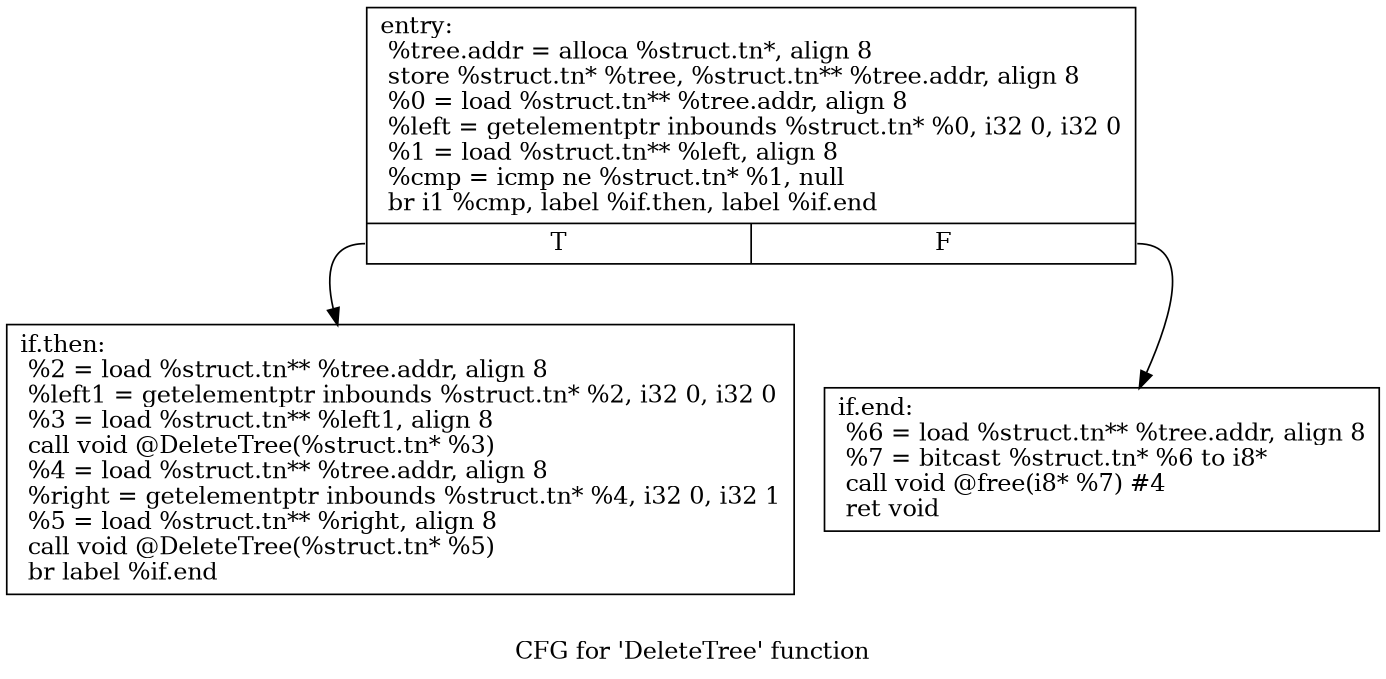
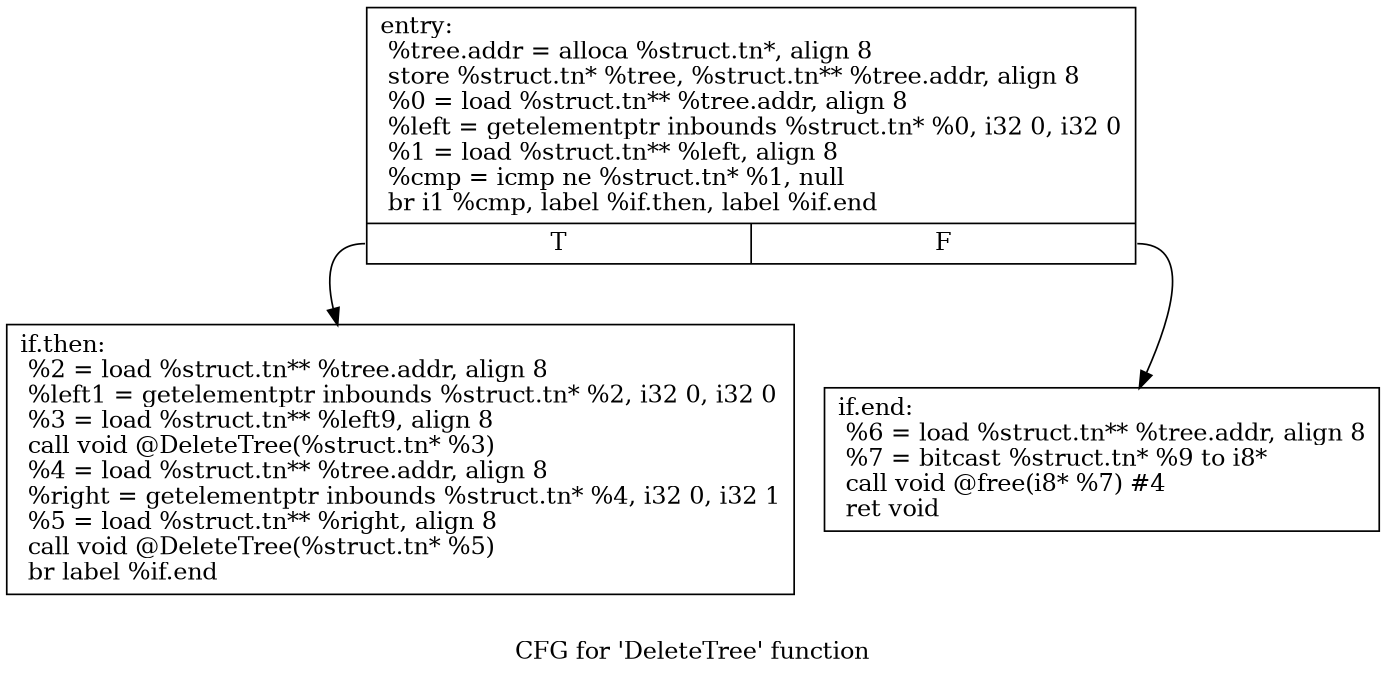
(257, 421) -> (257, 421)
(1053, 459) -> (1053, 459)
